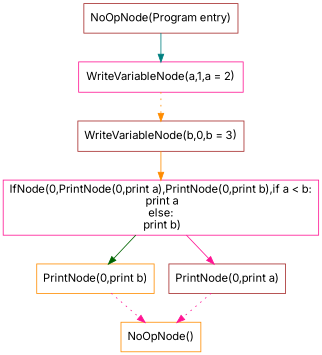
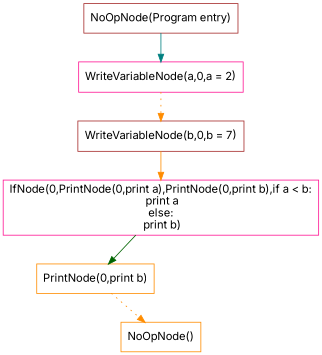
(161, 77) -> (161, 77)
(161, 136) -> (161, 136)
(227, 279) -> none
(125, 305) -> (125, 305)
